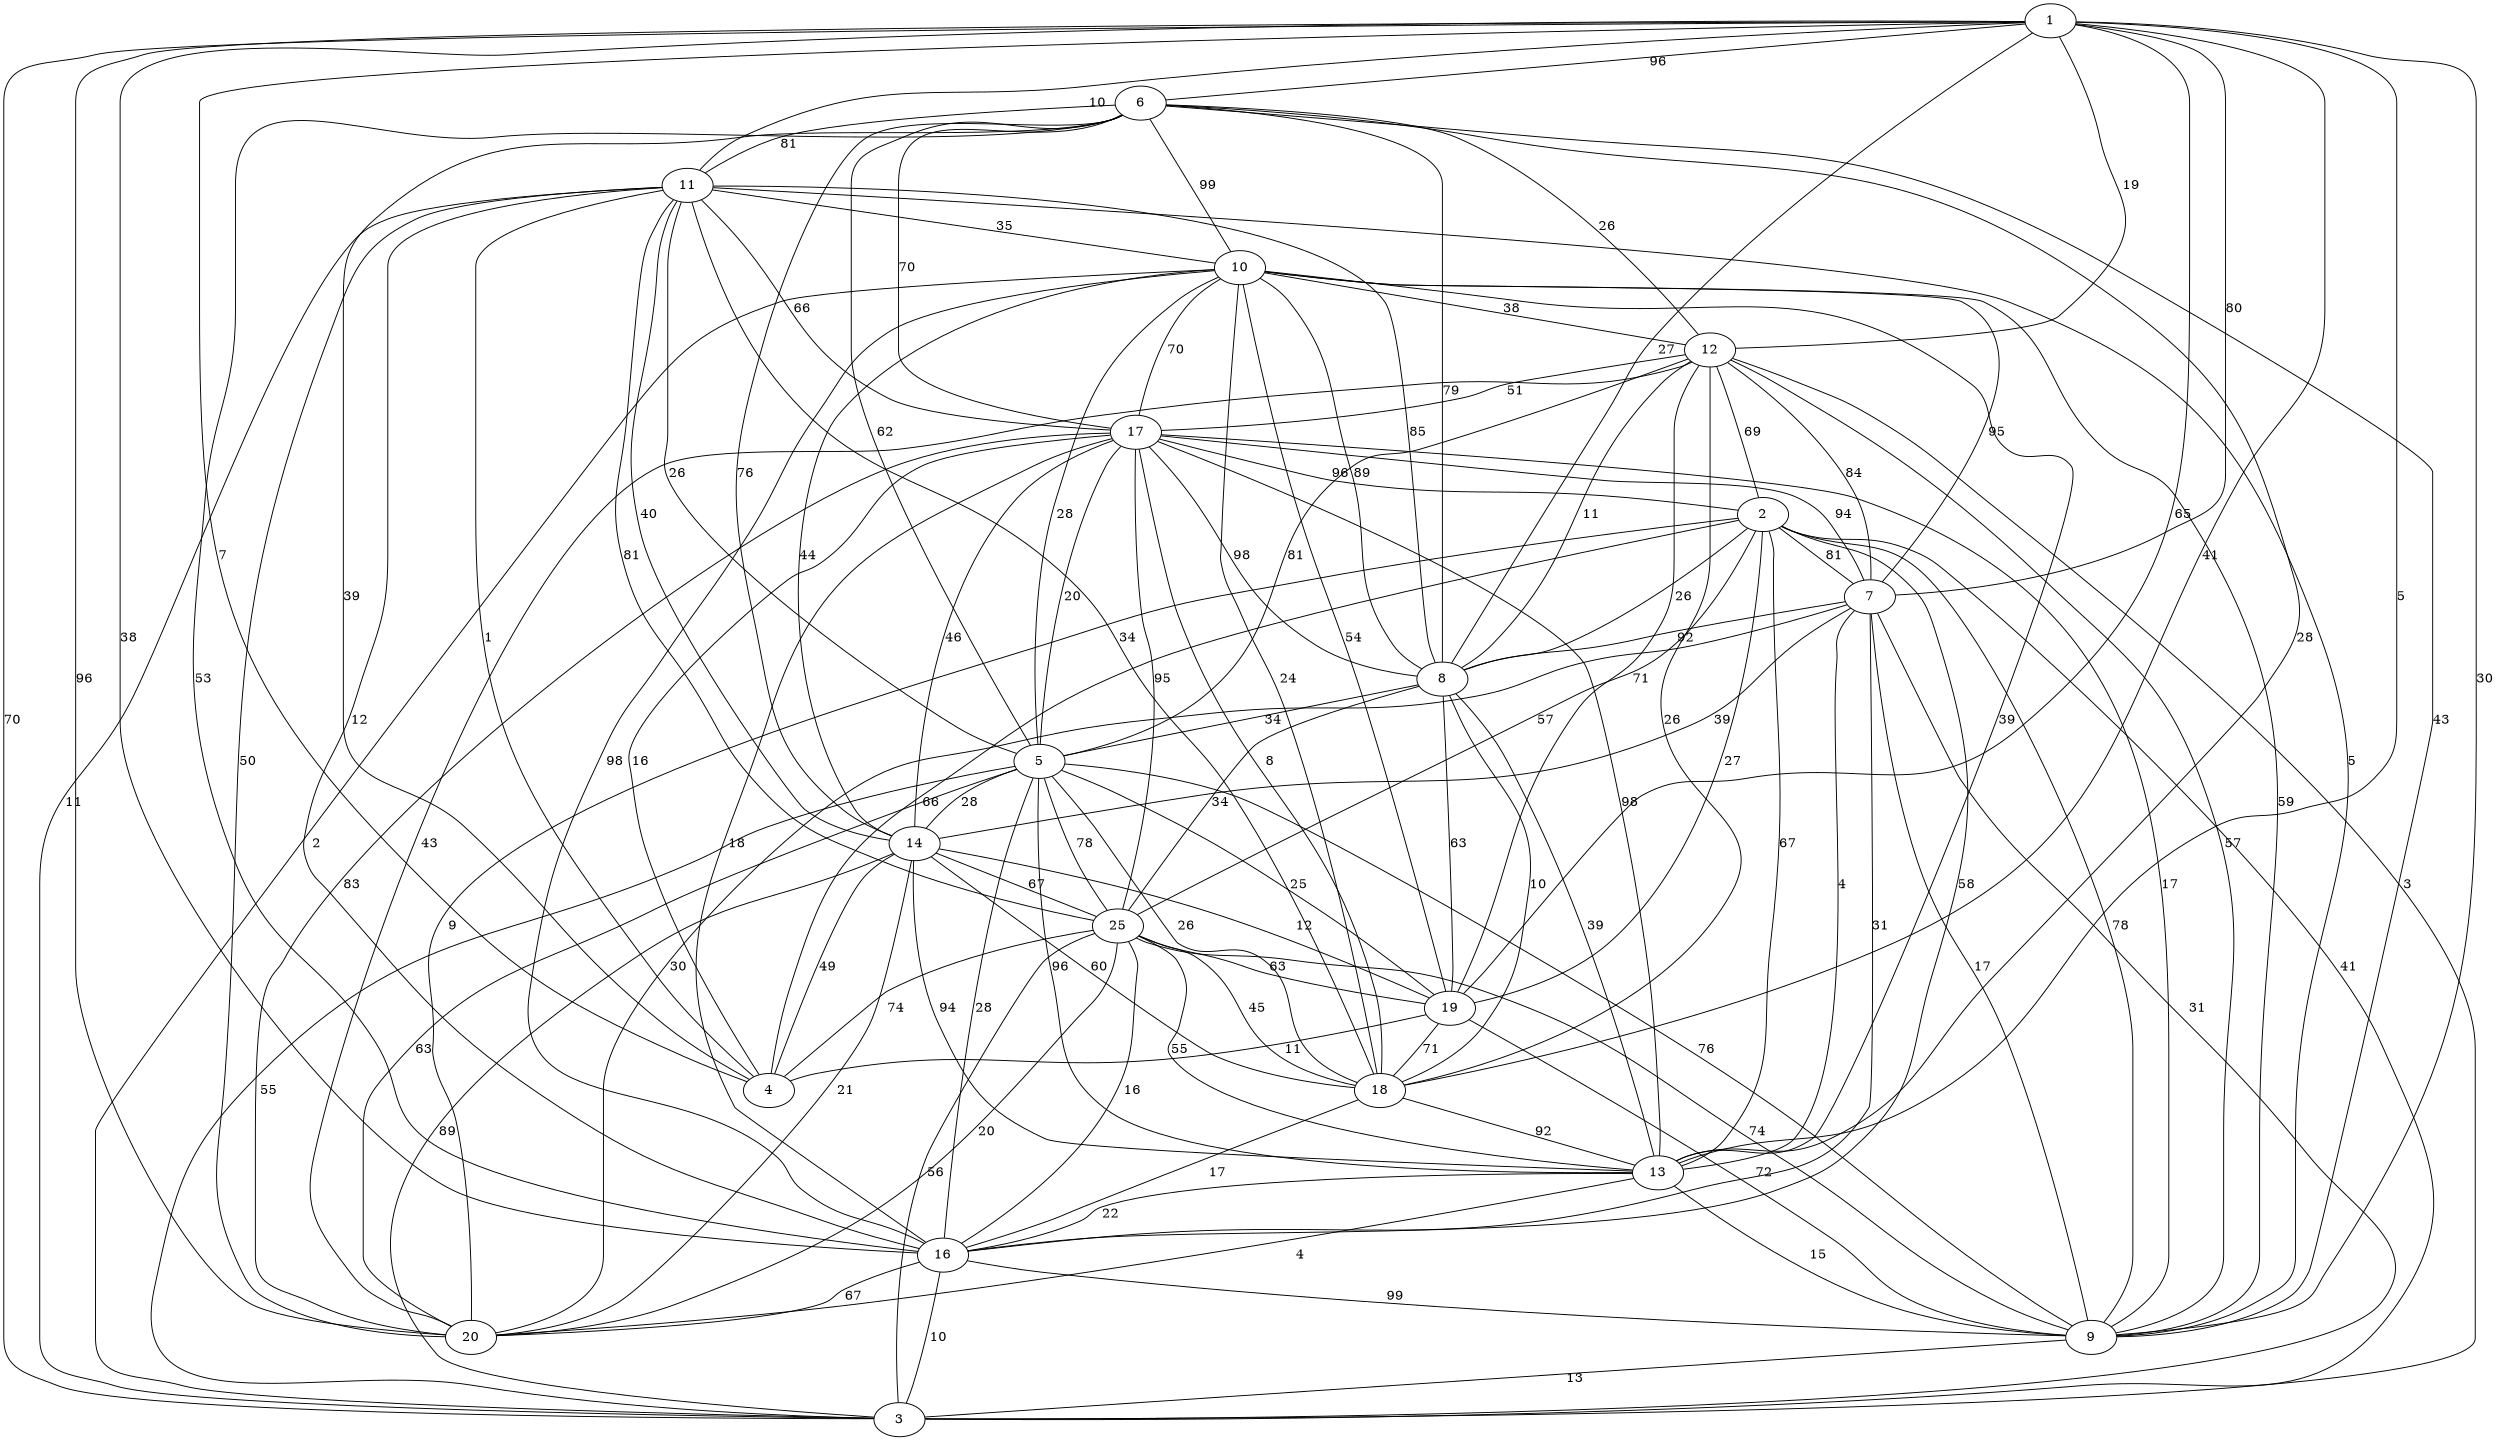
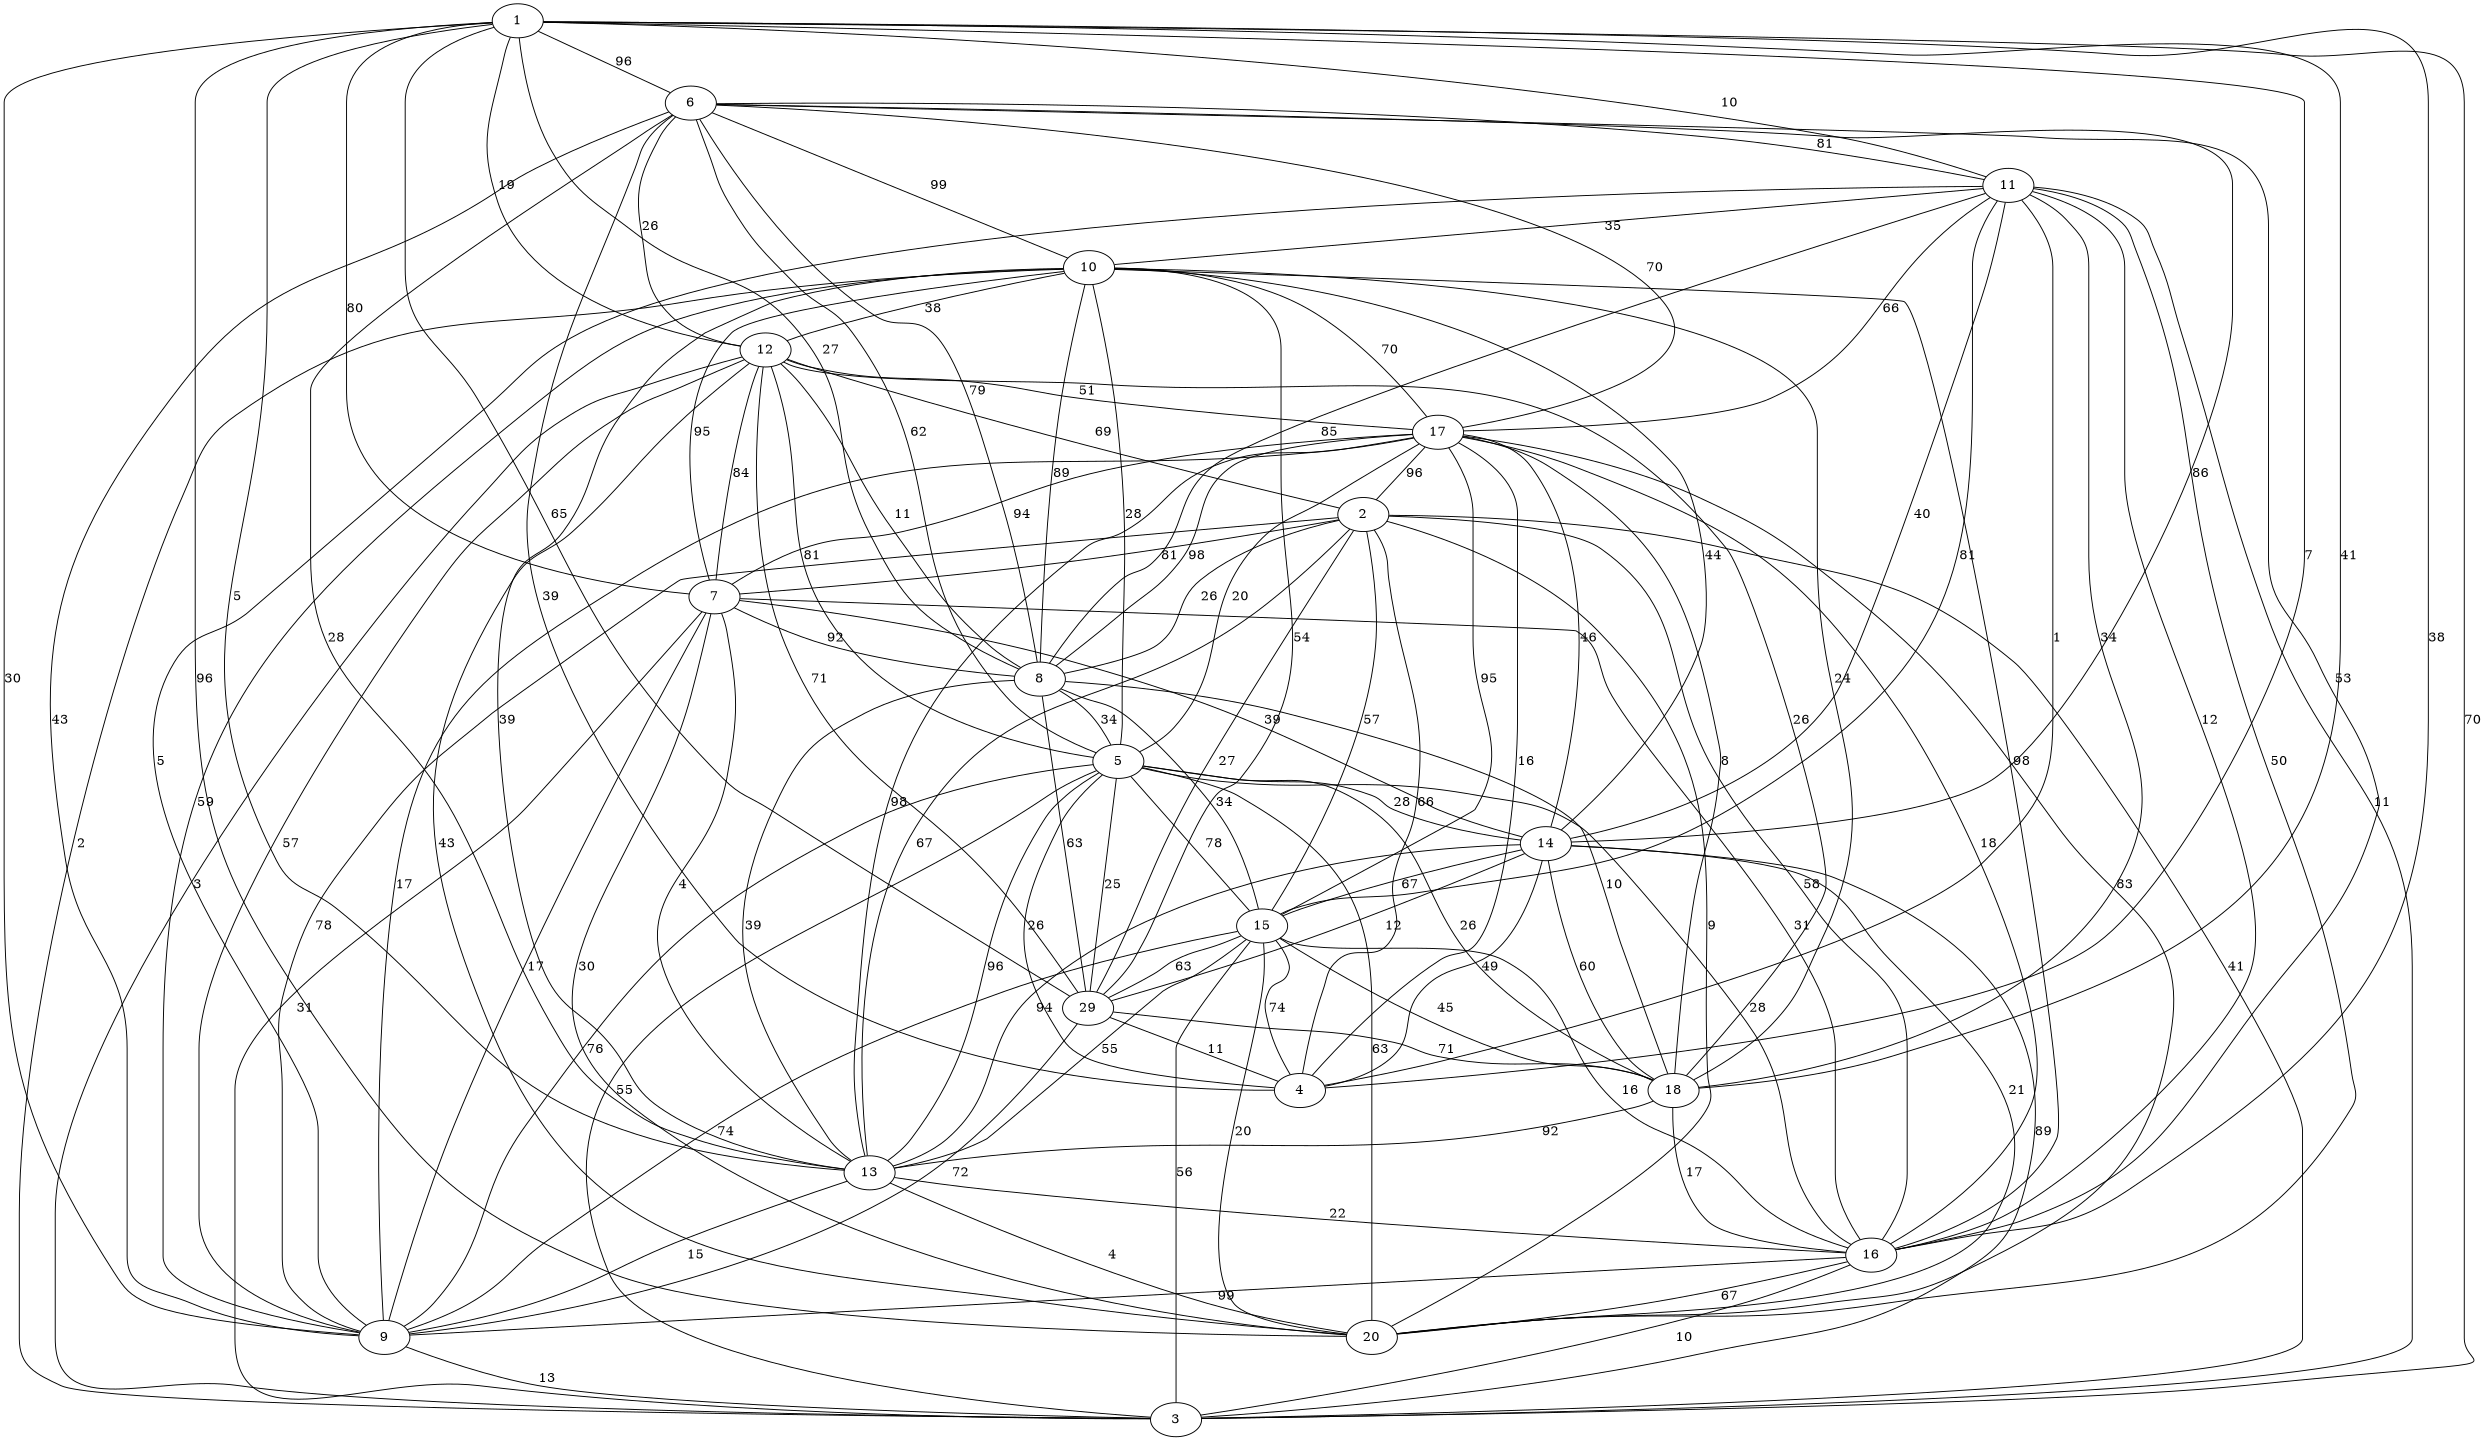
(746, 473) -> (2201, 473)
(720, 546) -> (1044, 1007)
(1118, 926) -> (1262, 926)
(1450, 1008) -> (1088, 1008)
